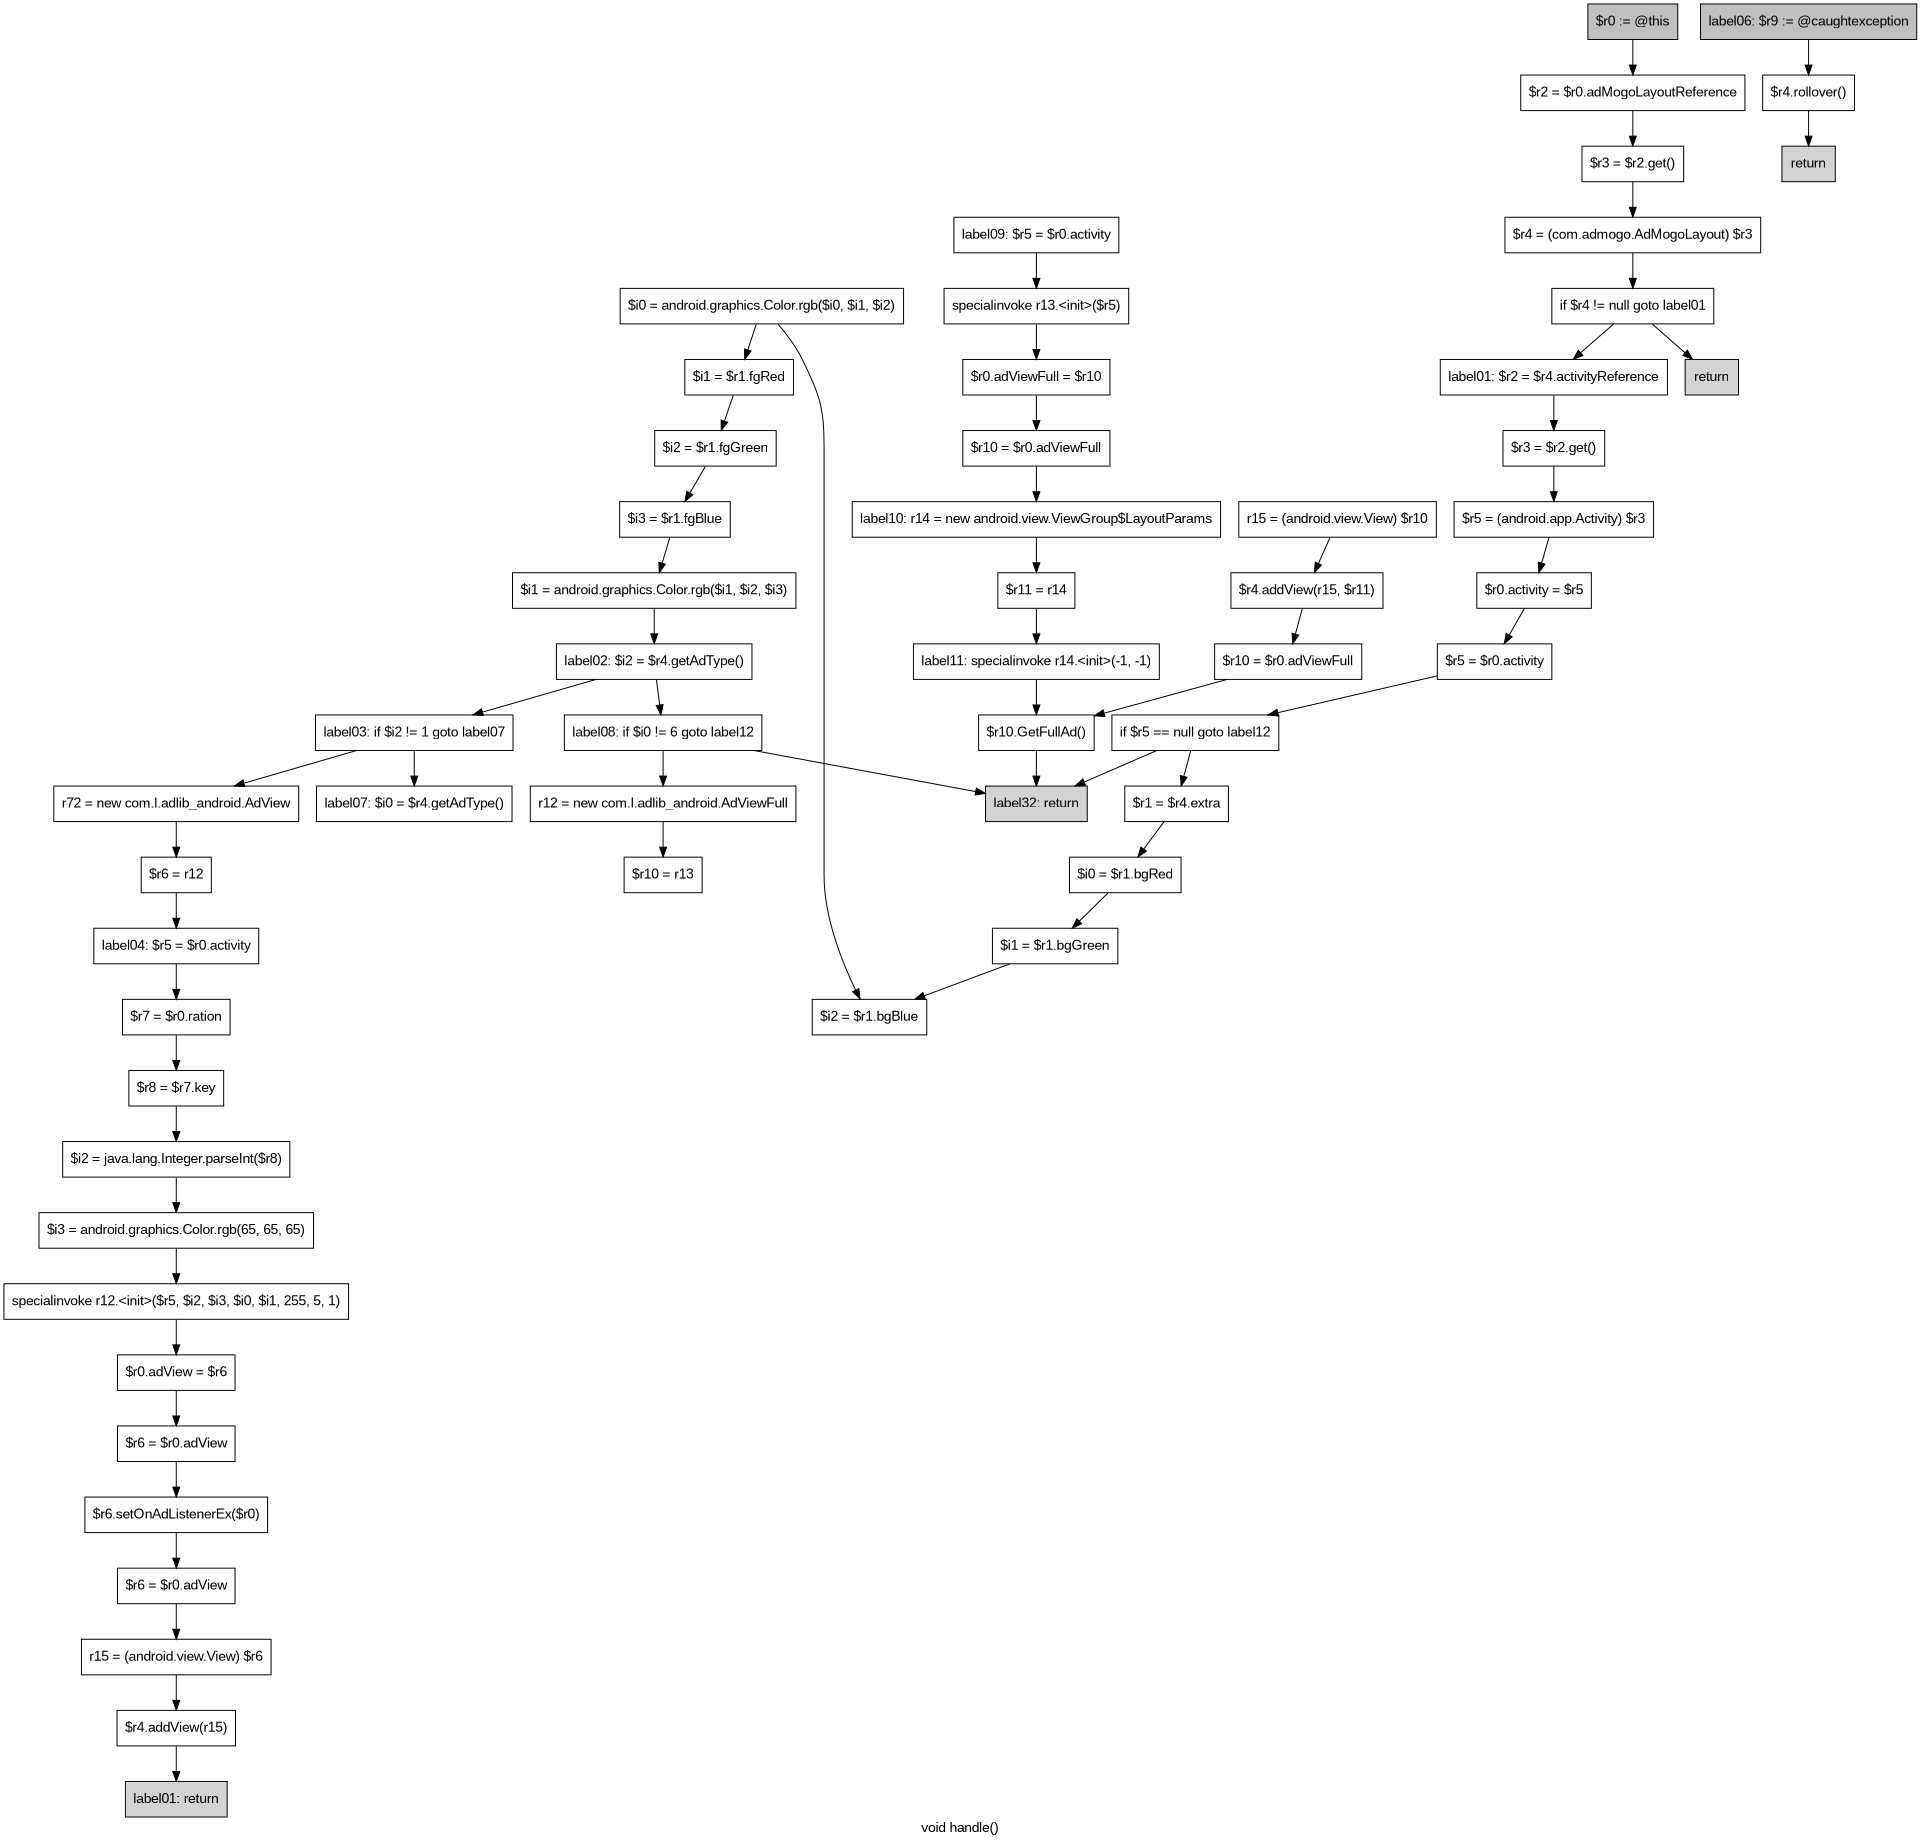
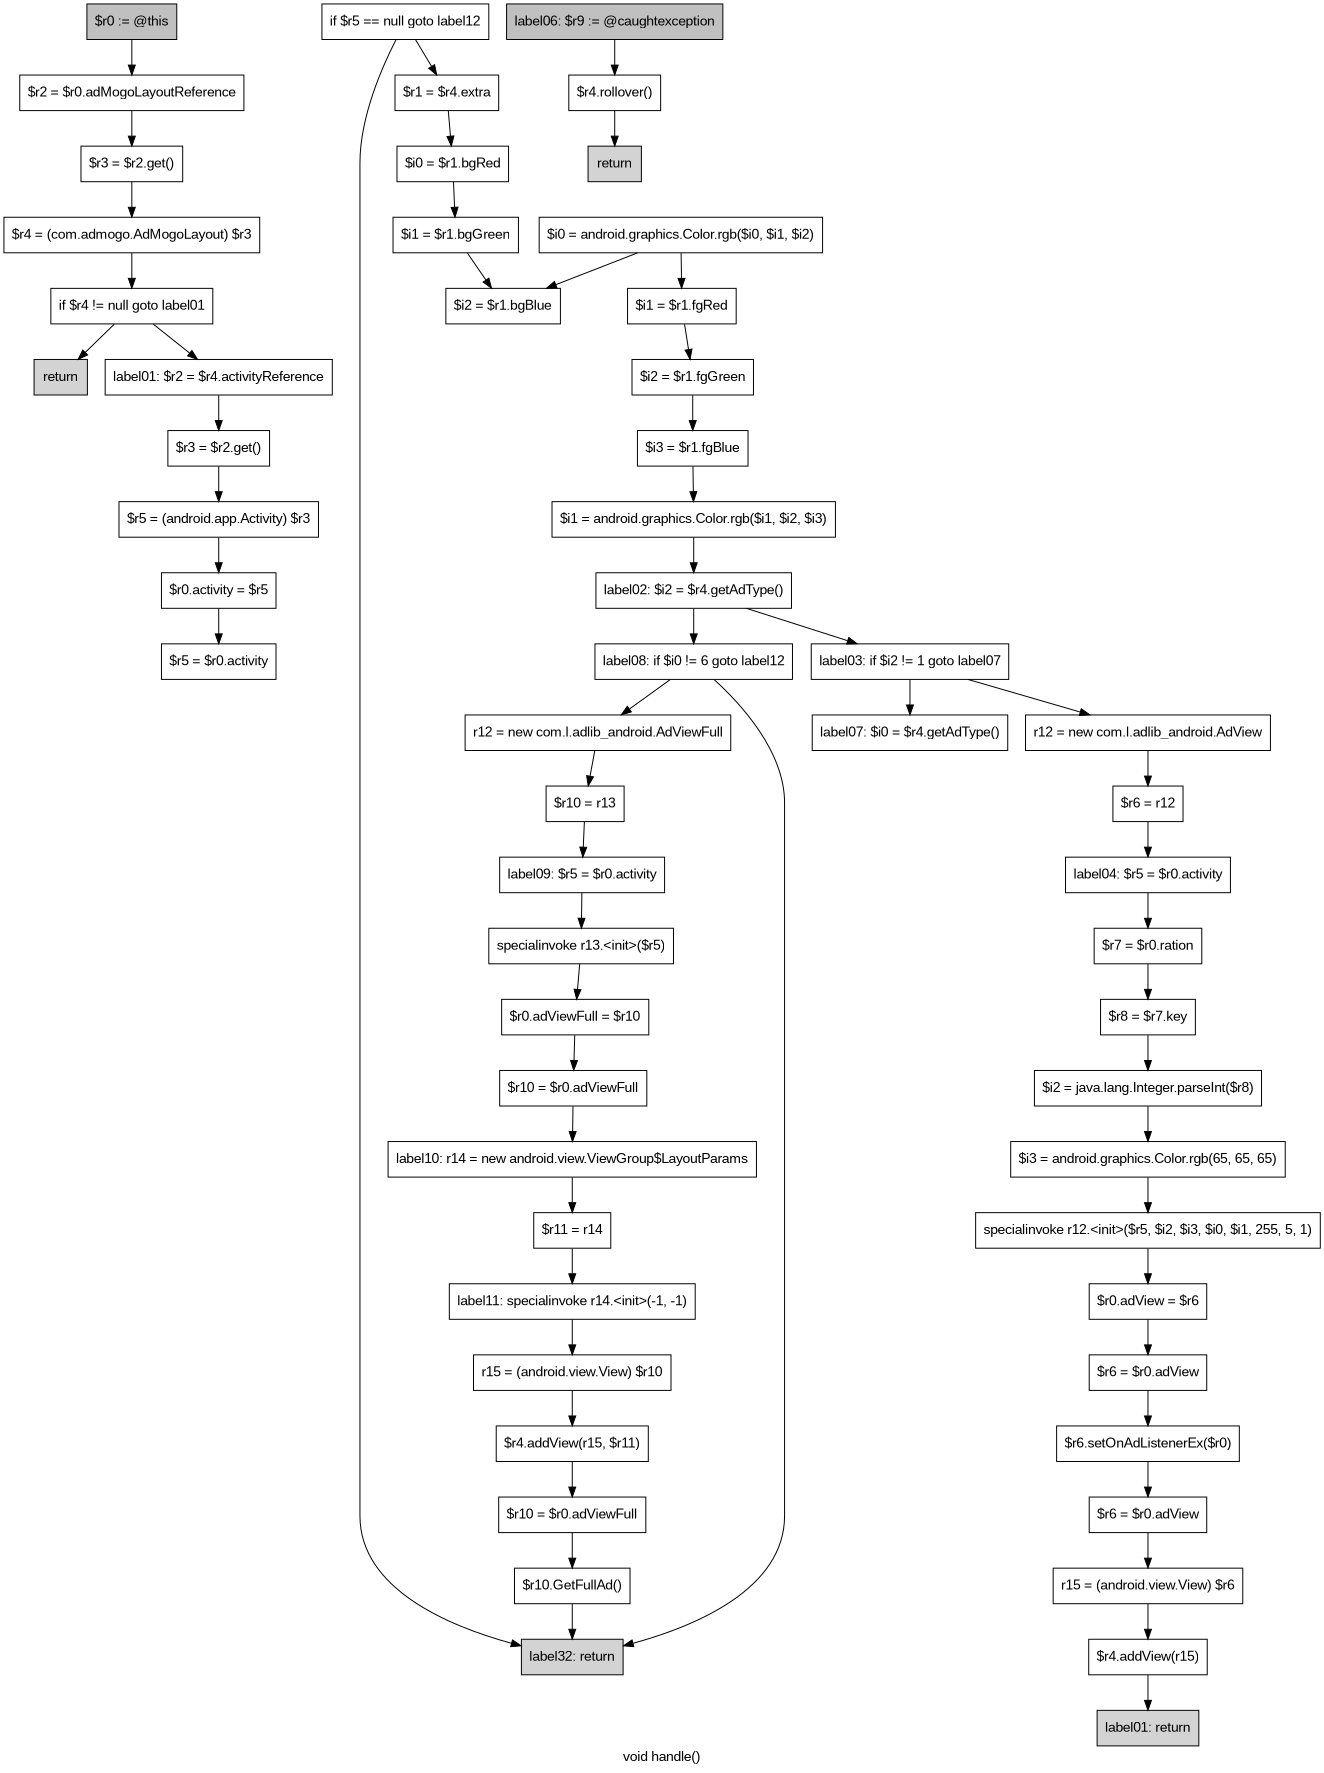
(1036, 692) -> (572, 1332)
(1357, 694) -> none
(176, 804) -> (1148, 733)
none -> (584, 835)
